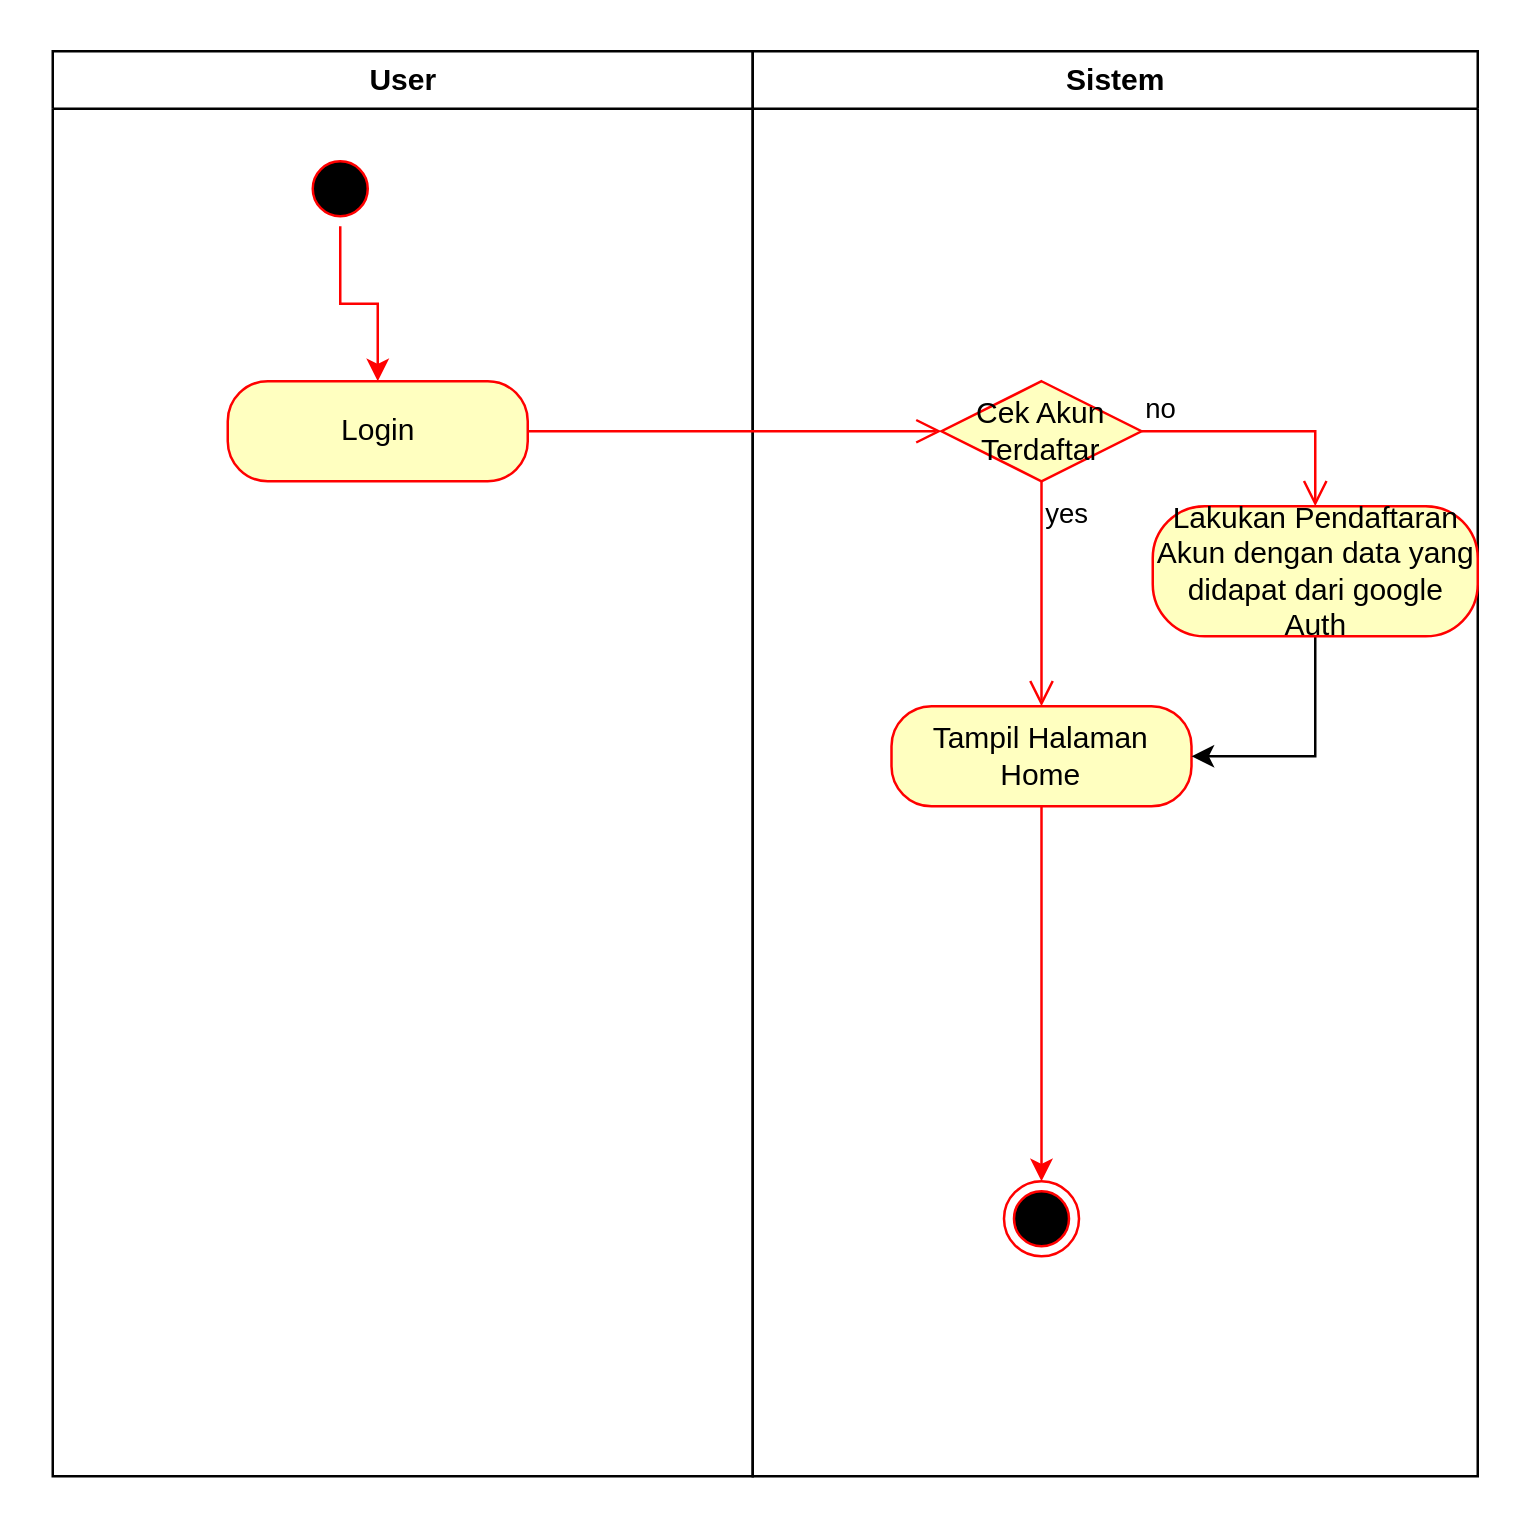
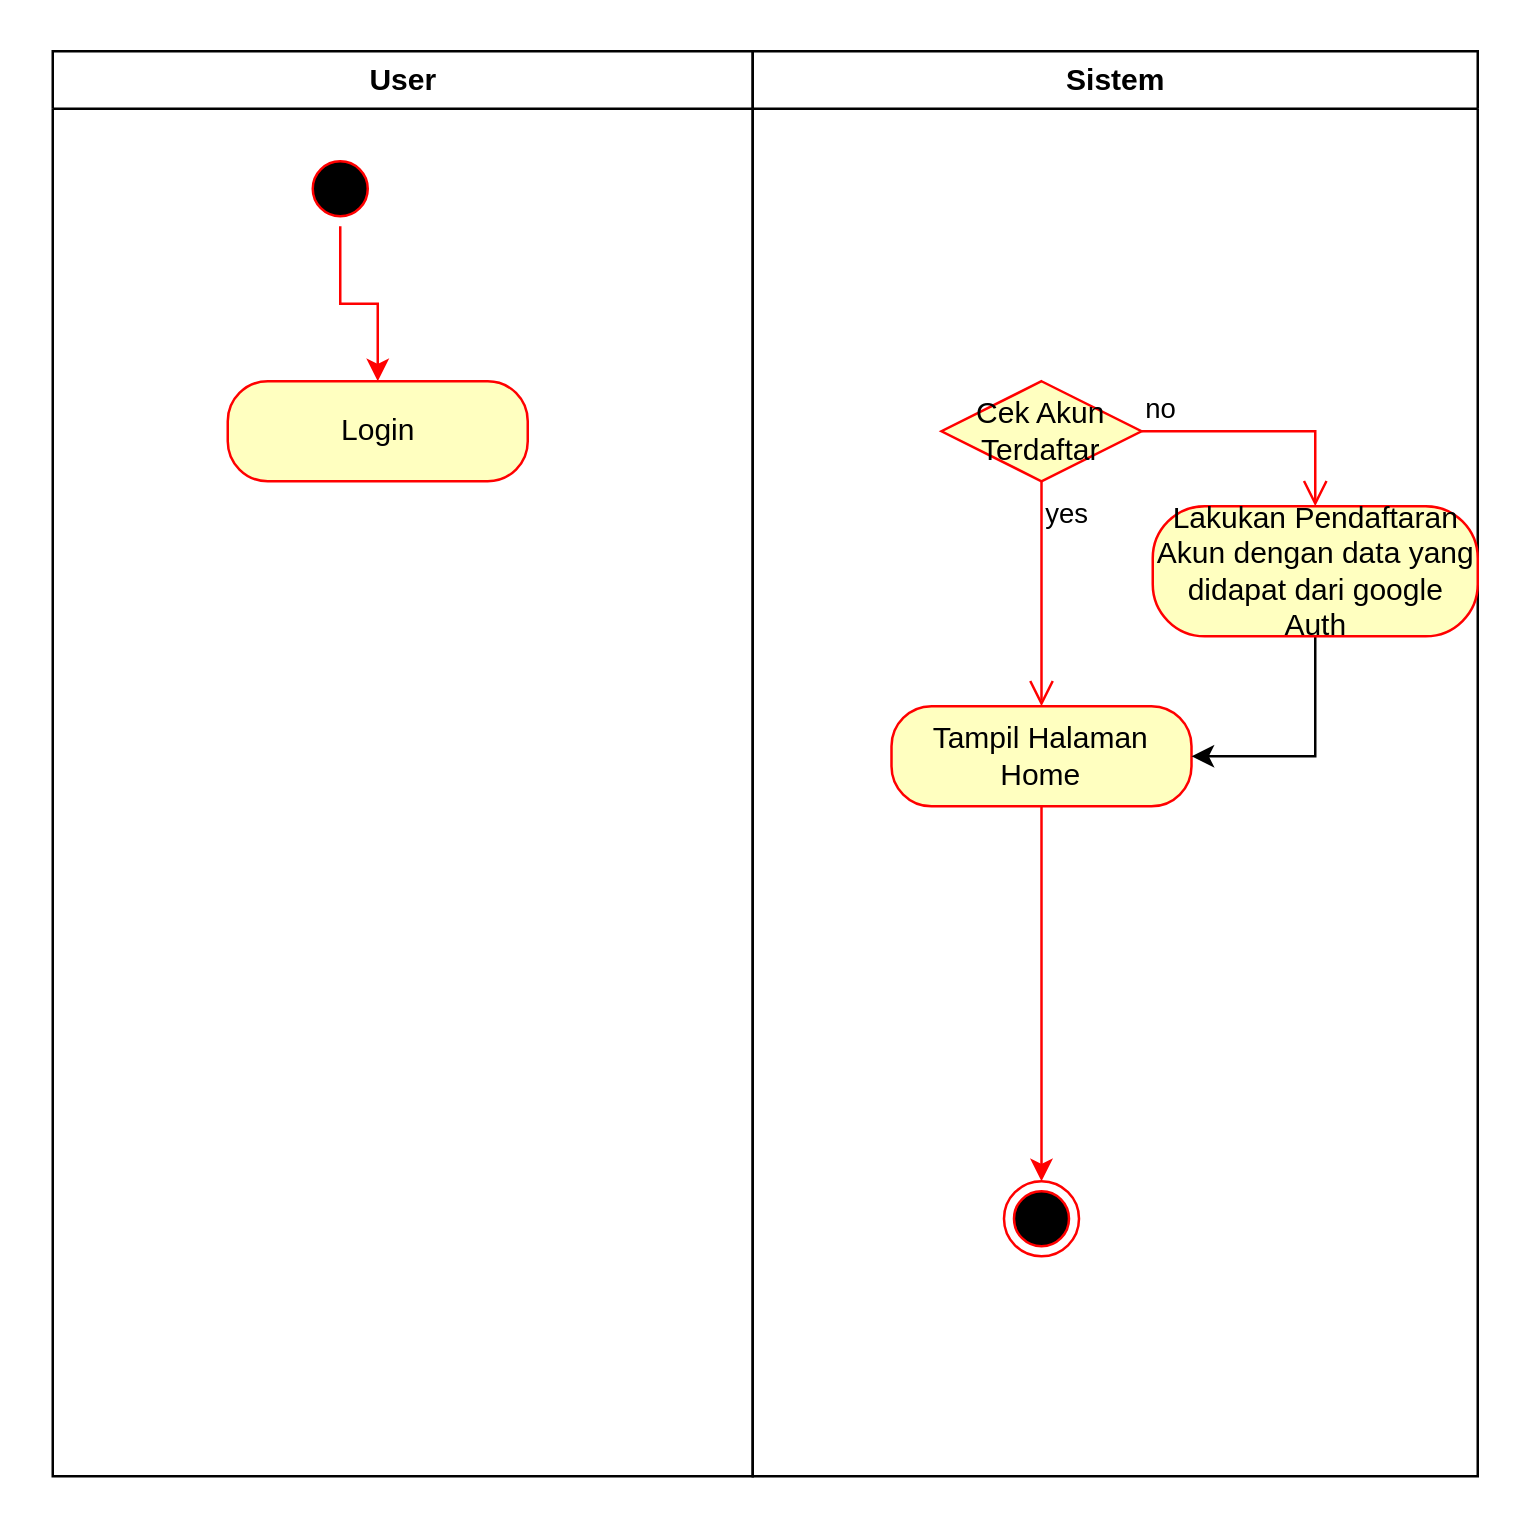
(637, 431) -> none
